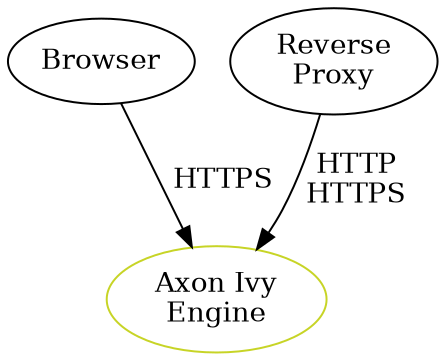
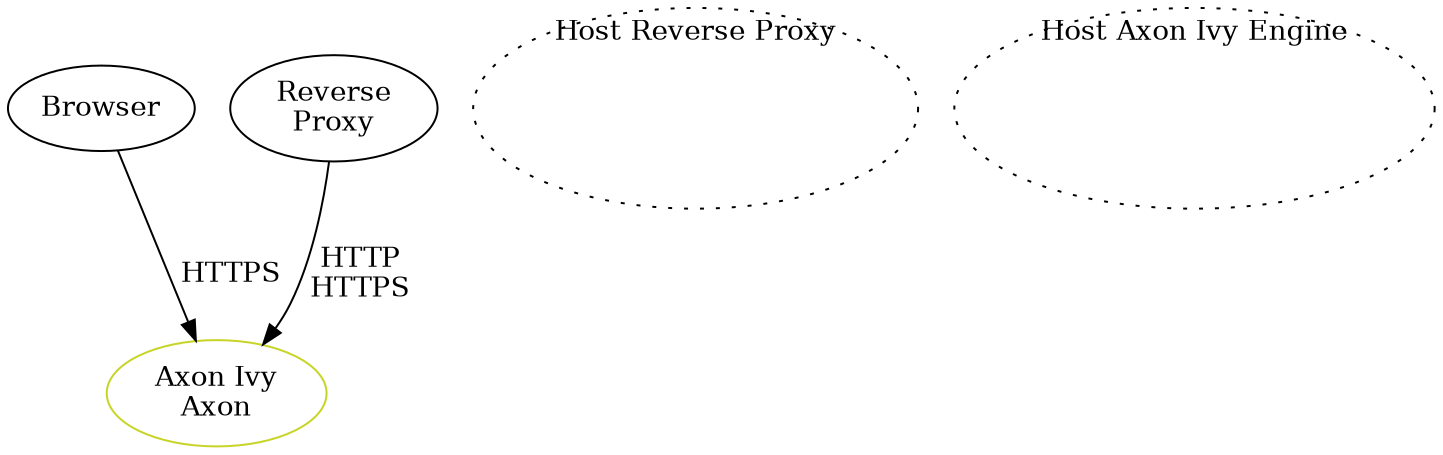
none -> (696, 108)
none -> (1194, 108)
(217, 299) -> (217, 393)
